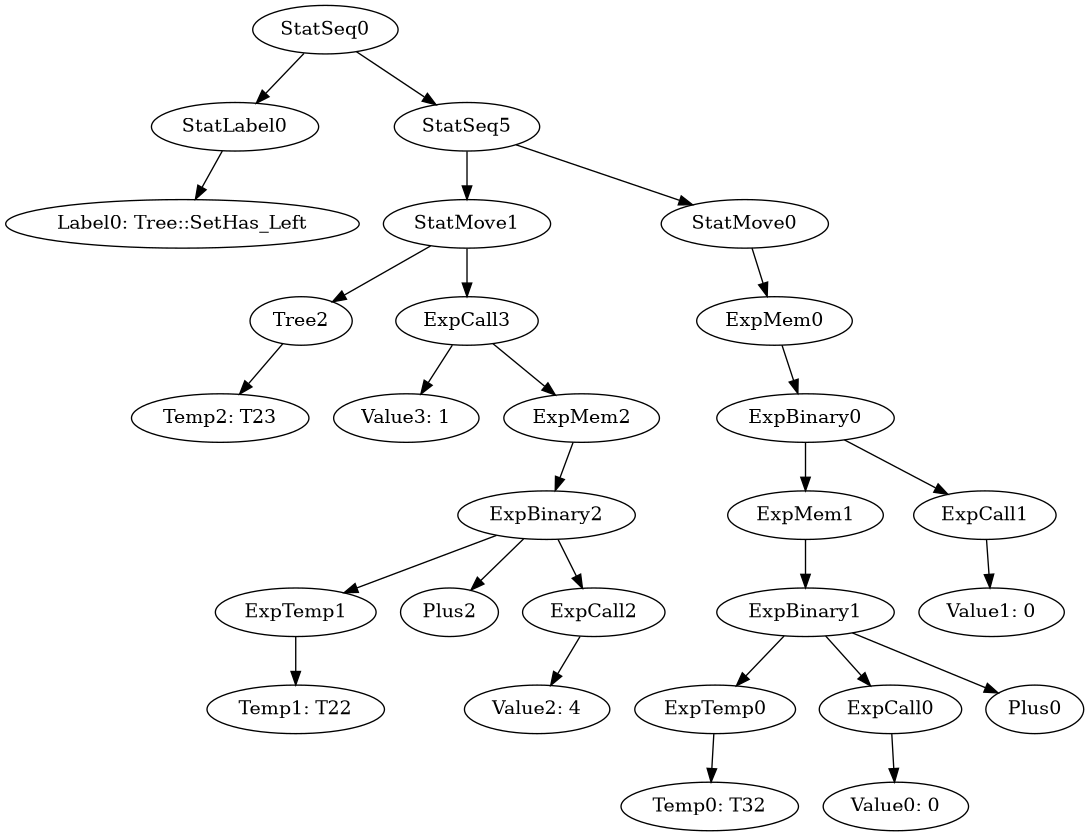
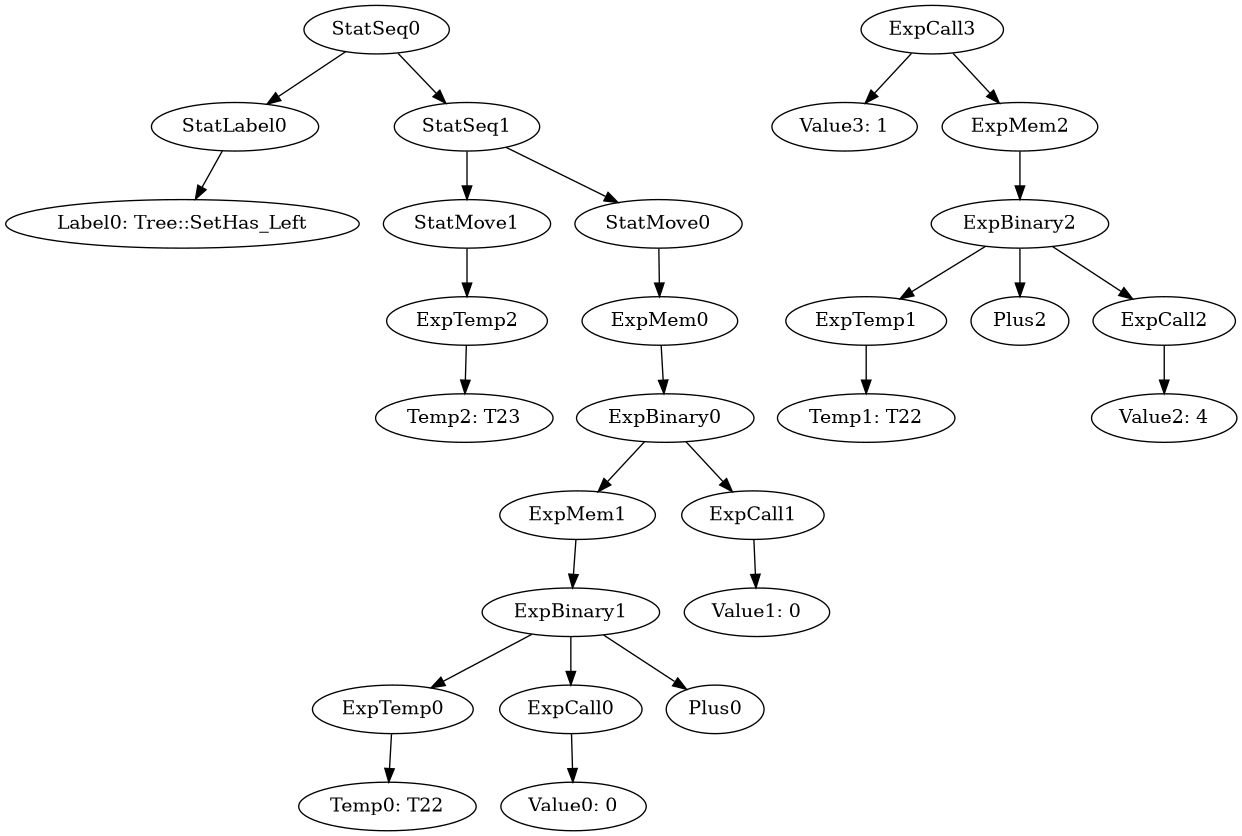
(467, 127) -> (467, 127)
(467, 266) -> none
(301, 321) -> (467, 321)
(710, 806) -> (387, 806)
